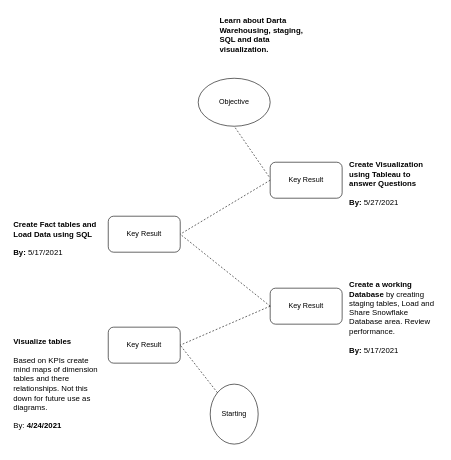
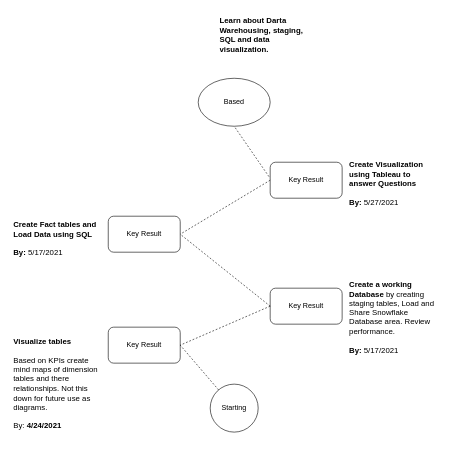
(234, 102) -> (234, 102)
(234, 414) -> (234, 408)
